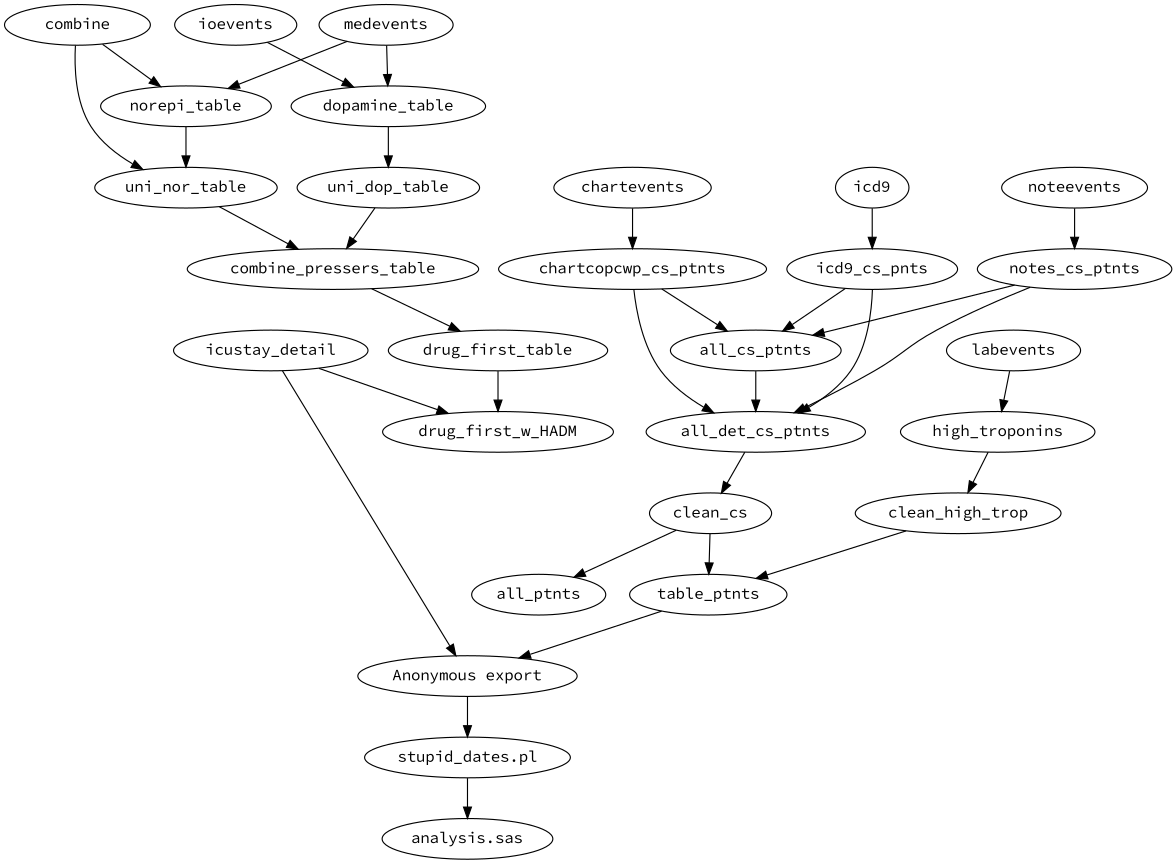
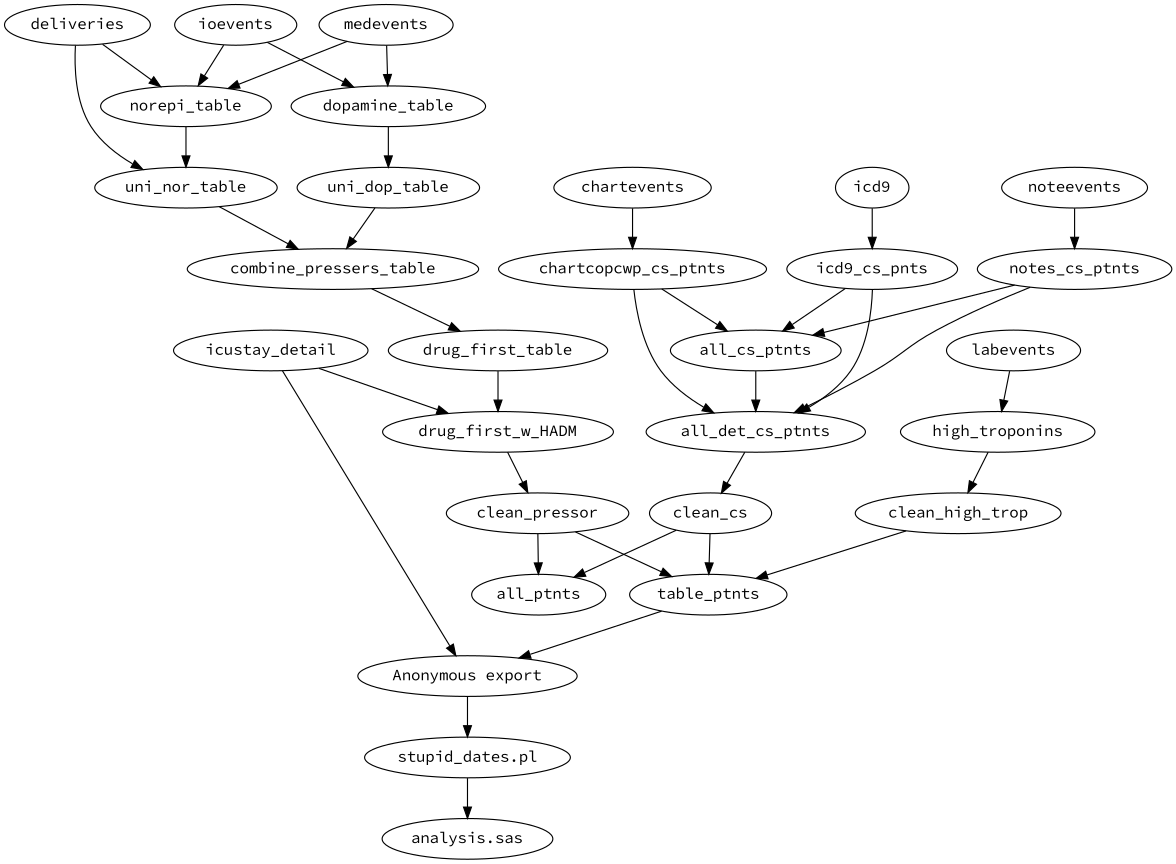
(77, 25) -> (77, 25)
none -> (214, 60)
none -> (538, 513)
